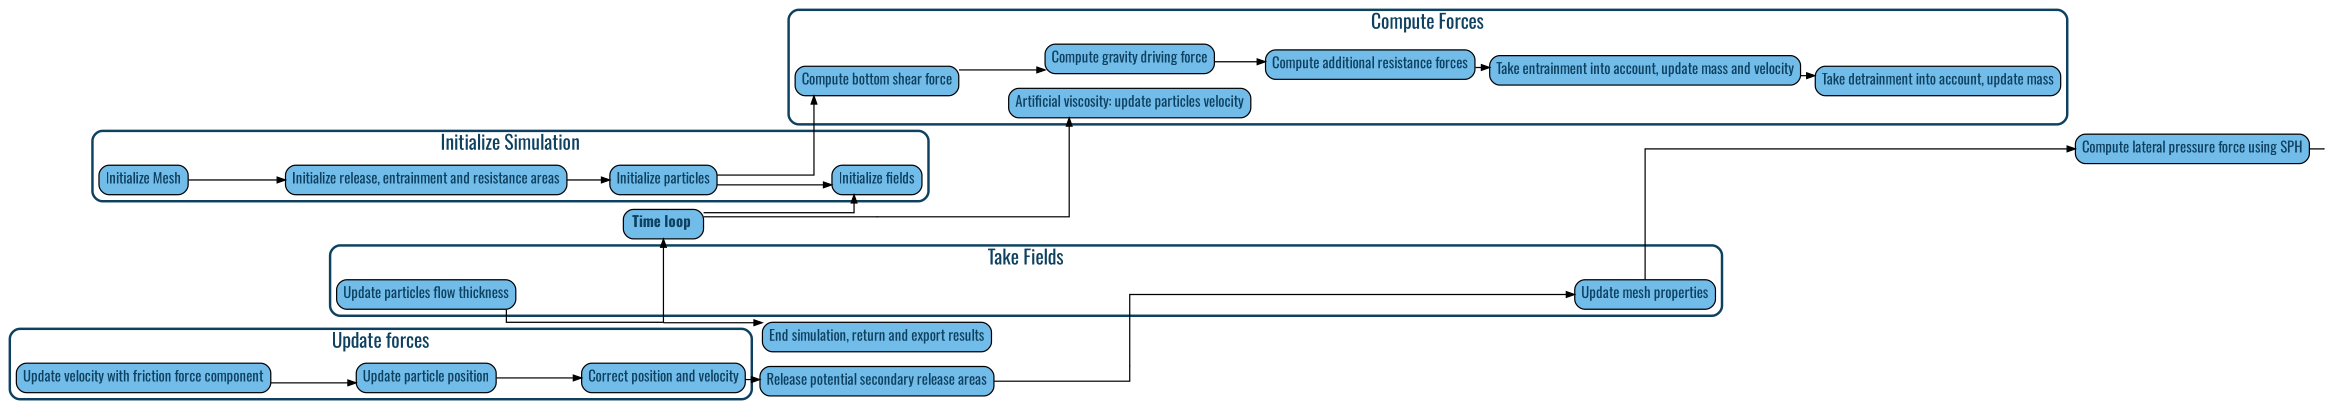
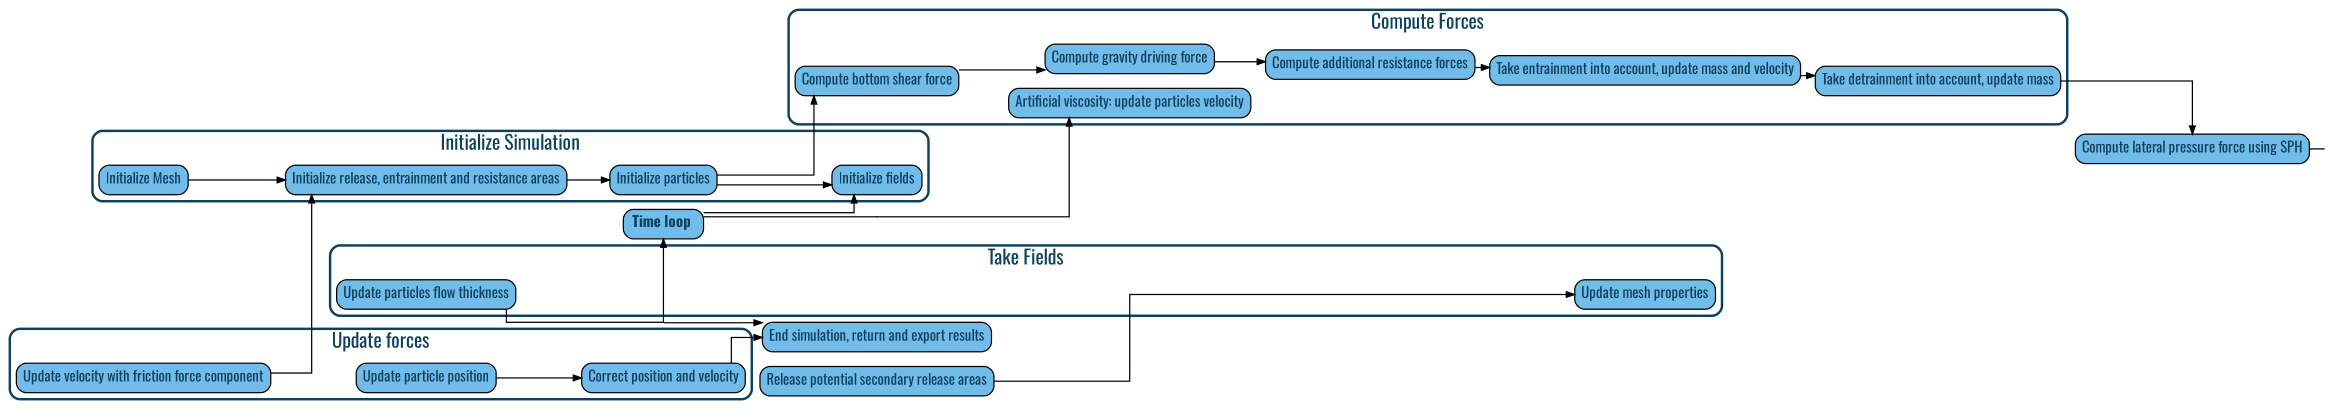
(1791, 149) -> (2149, 81)
(748, 380) -> (731, 339)
(309, 383) -> (312, 308)
